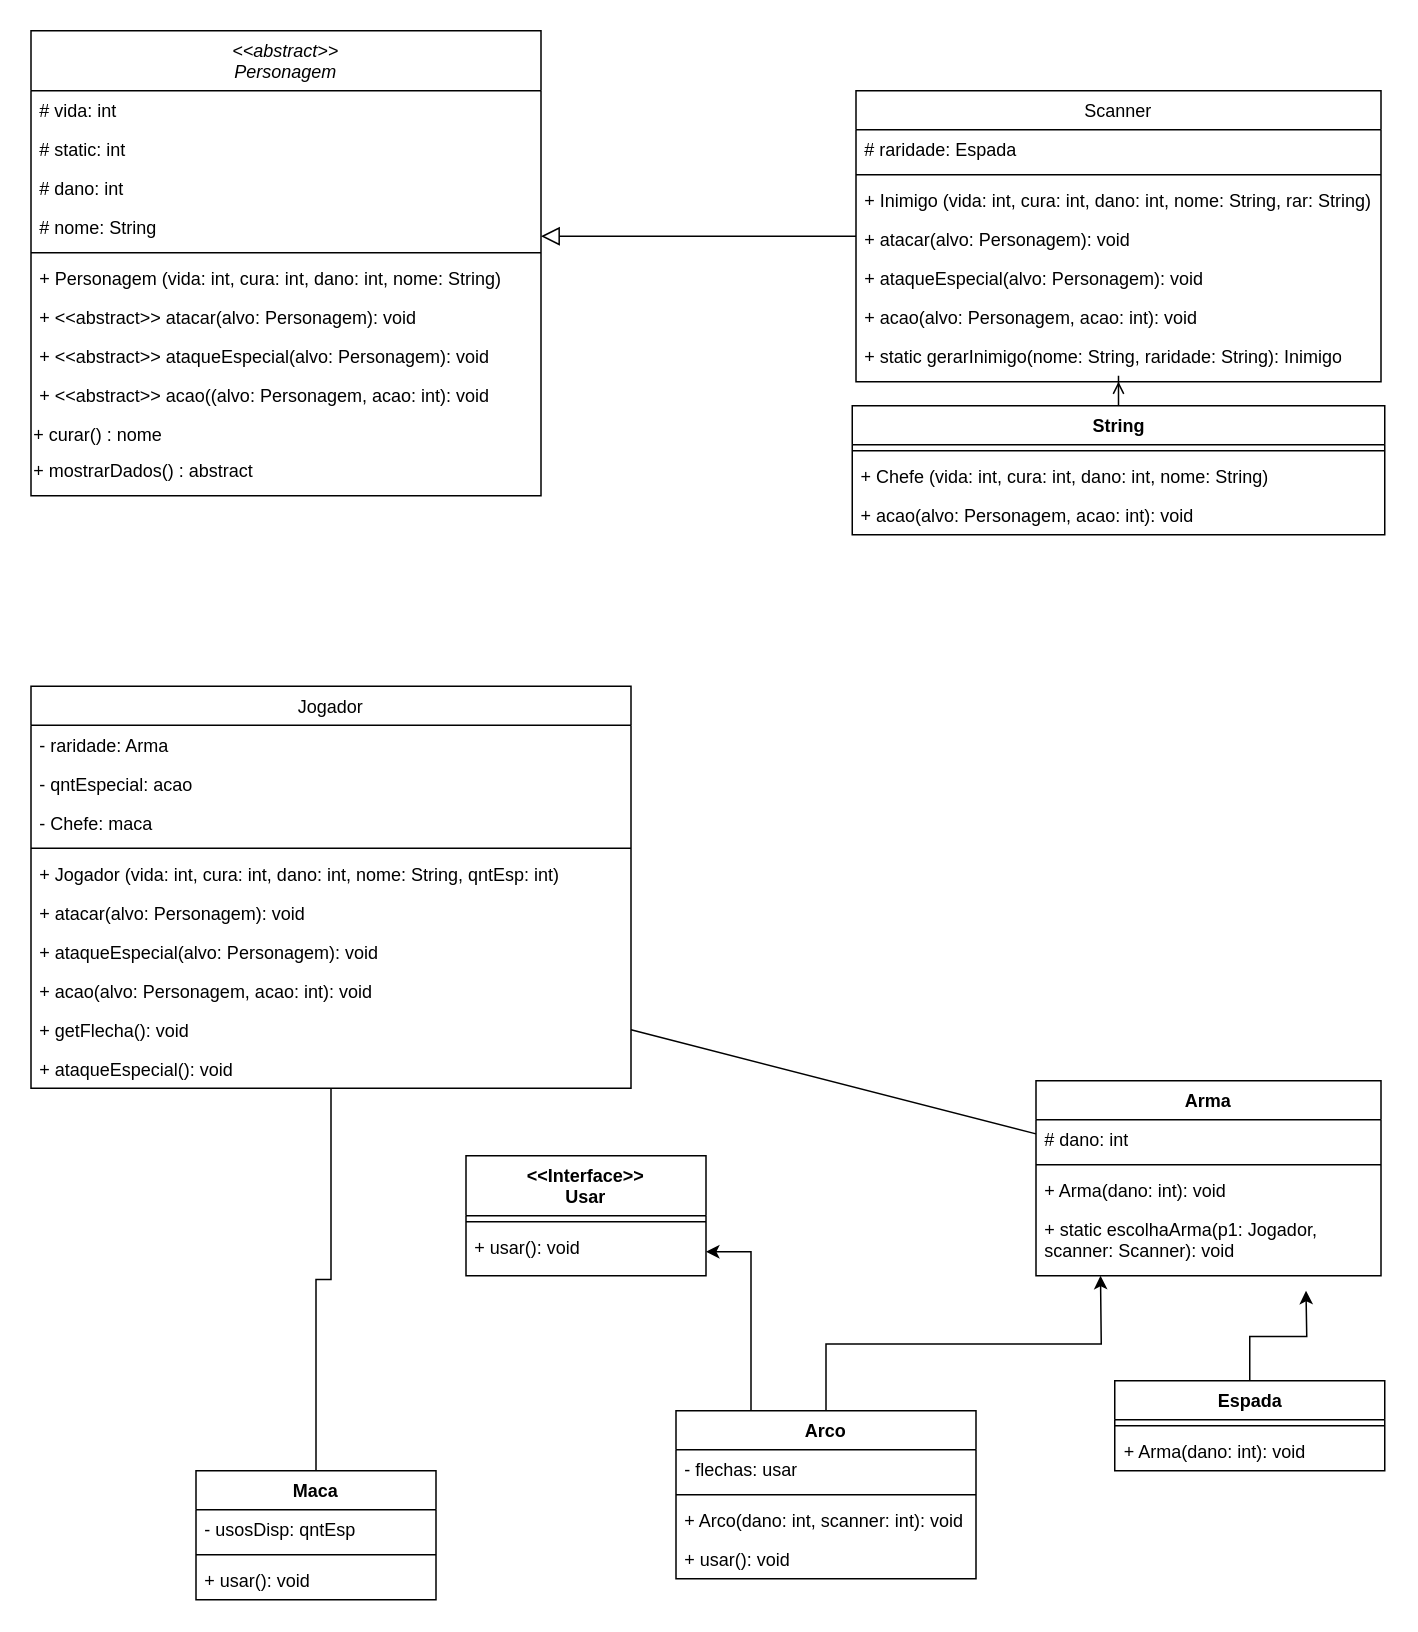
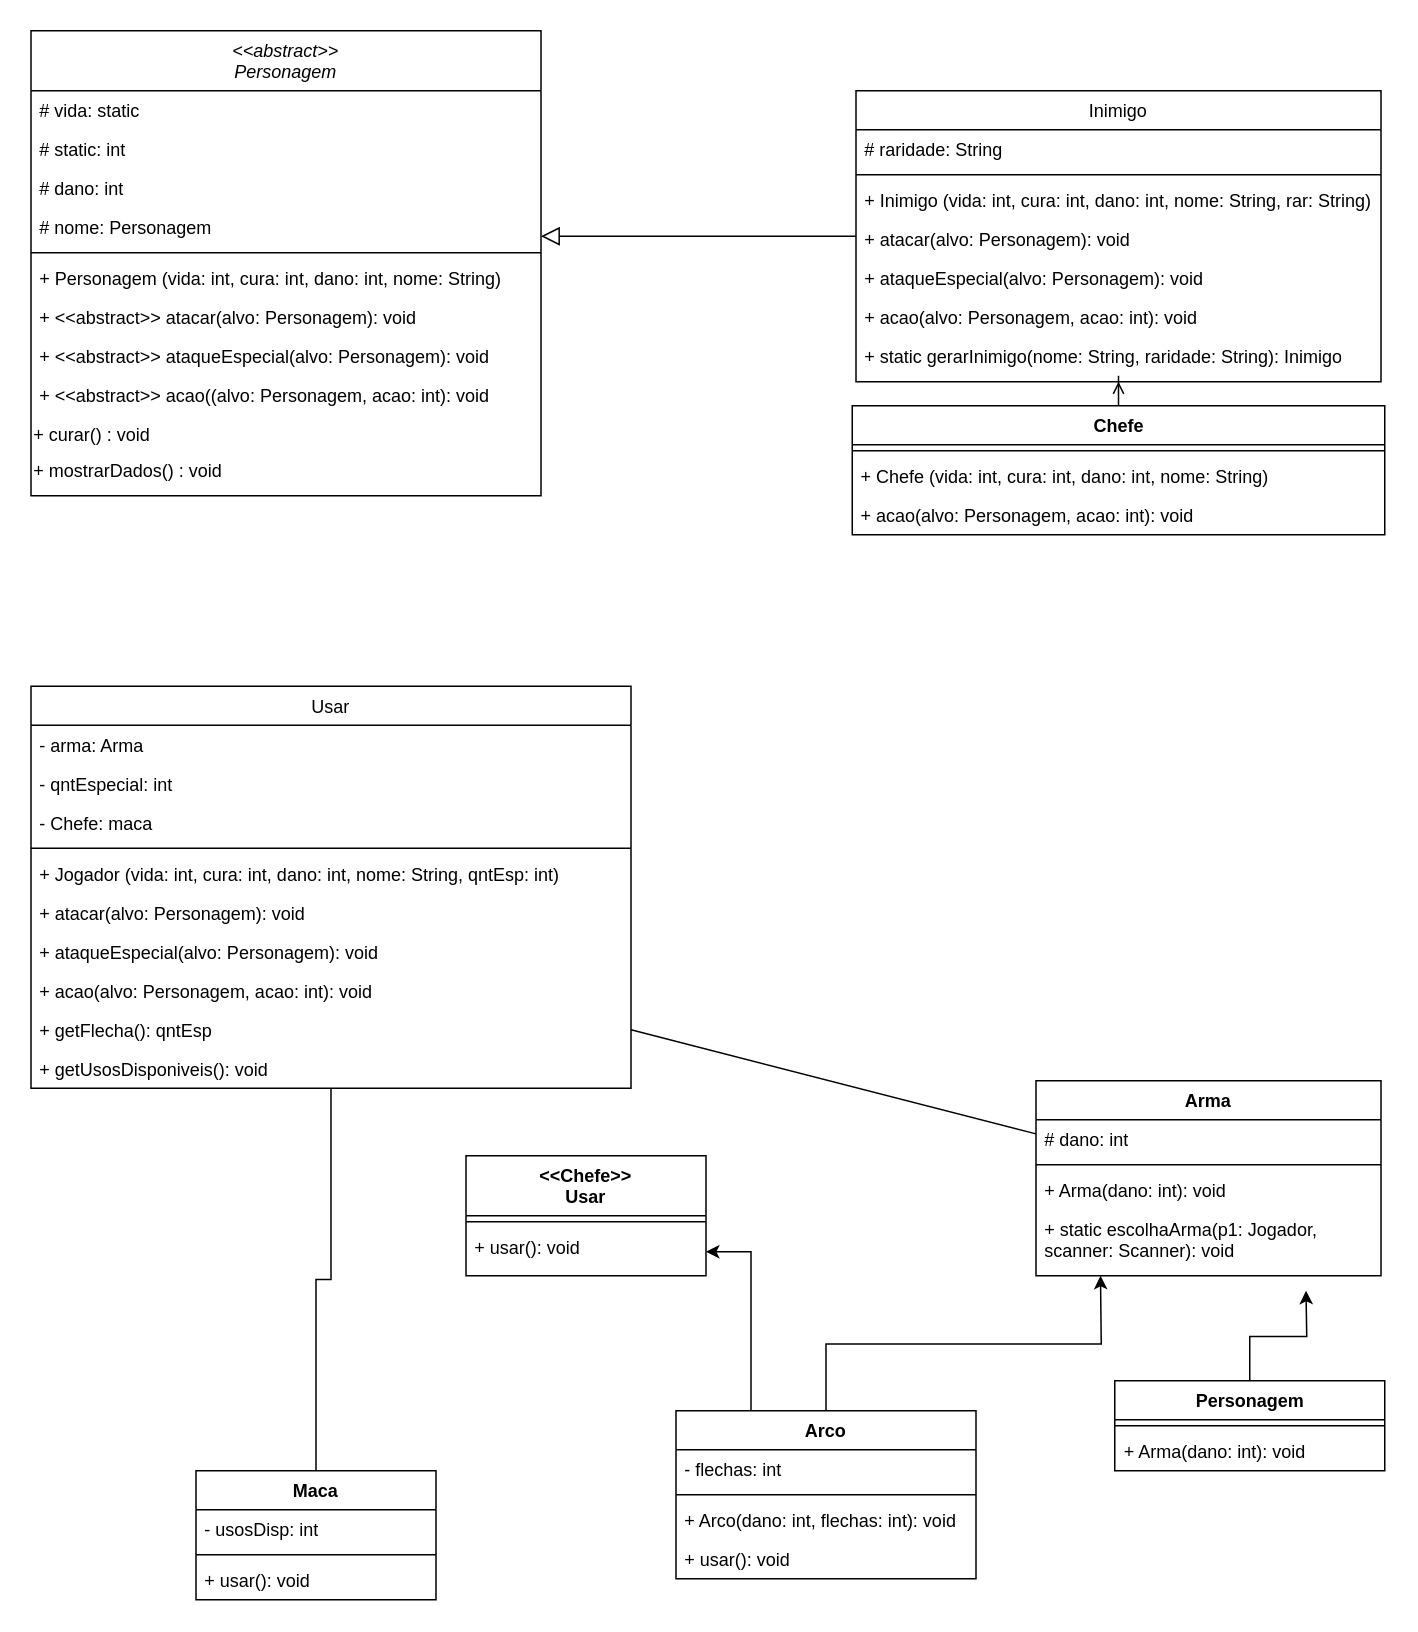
(83, 111) -> (98, 111)
(1118, 111) -> (1118, 111)
(945, 150) -> (943, 150)
(100, 228) -> (123, 228)
(1119, 427) -> (1119, 427)
(105, 436) -> (103, 436)
(160, 472) -> (138, 472)
(330, 707) -> (330, 707)
(110, 746) -> (92, 746)
(123, 785) -> (116, 785)
(123, 1031) -> (135, 1031)
(146, 1070) -> (164, 1070)
(586, 1188) -> (586, 1188)
(1250, 1402) -> (1250, 1402)
(751, 1471) -> (744, 1471)
(286, 1531) -> (269, 1531)
(827, 1533) -> (827, 1533)
